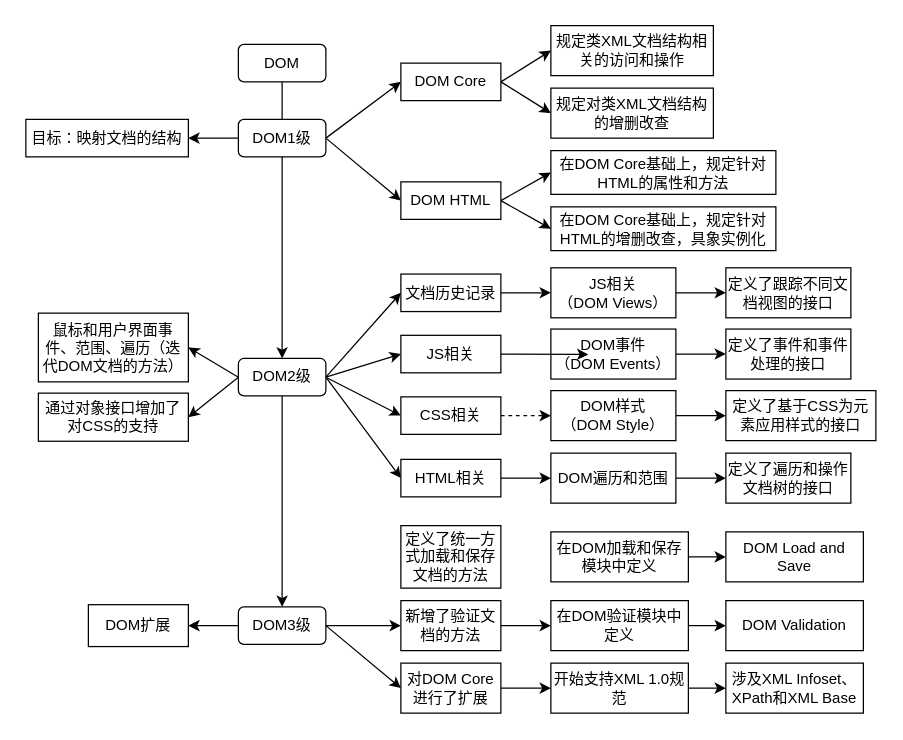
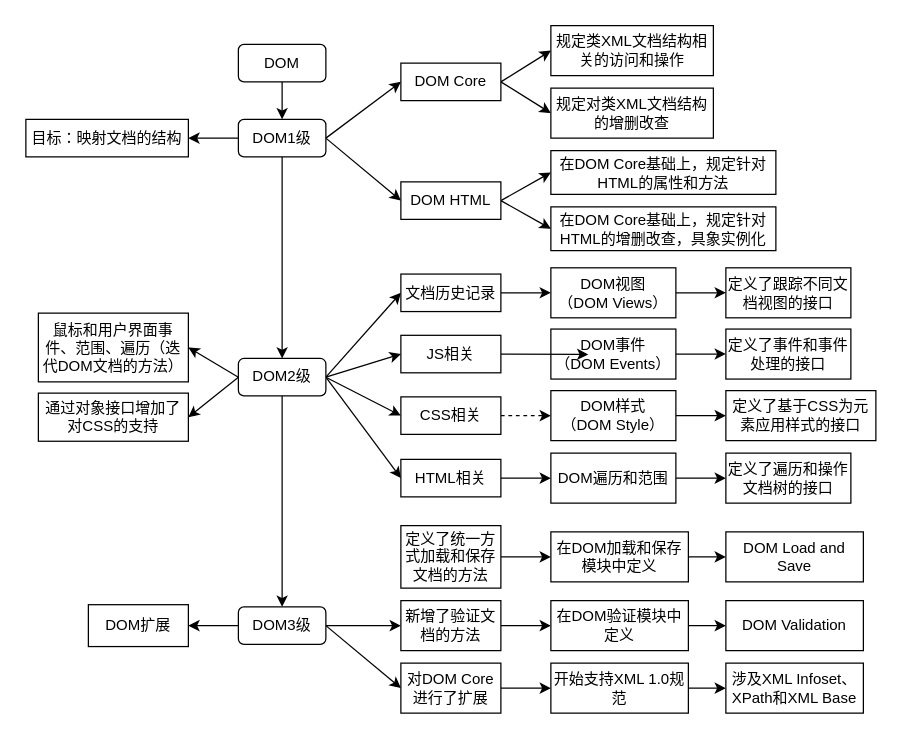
(282, 112) -> (282, 109)
(613, 293) -> (613, 293)
none -> (522, 557)
